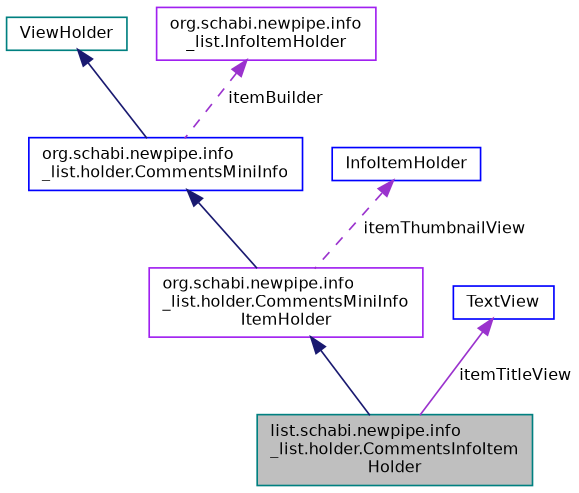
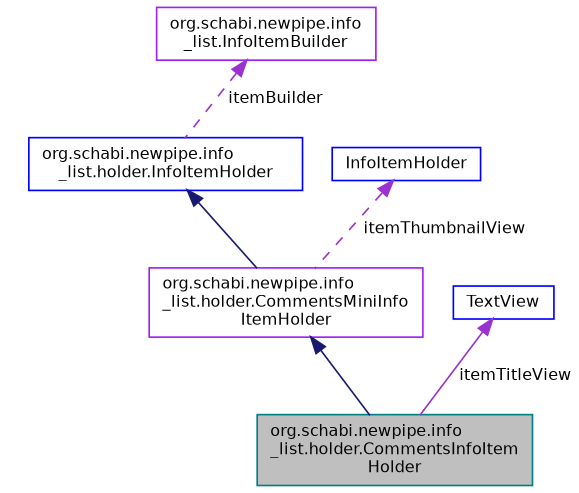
(67, 34) -> none
(266, 34) -> (266, 34)
(166, 164) -> (166, 164)
(395, 450) -> (395, 450)
